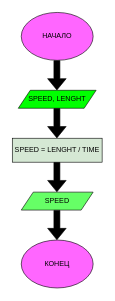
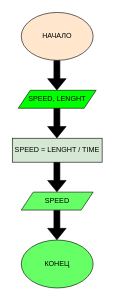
(57, 36) -> (57, 36)
(57, 264) -> (57, 264)
